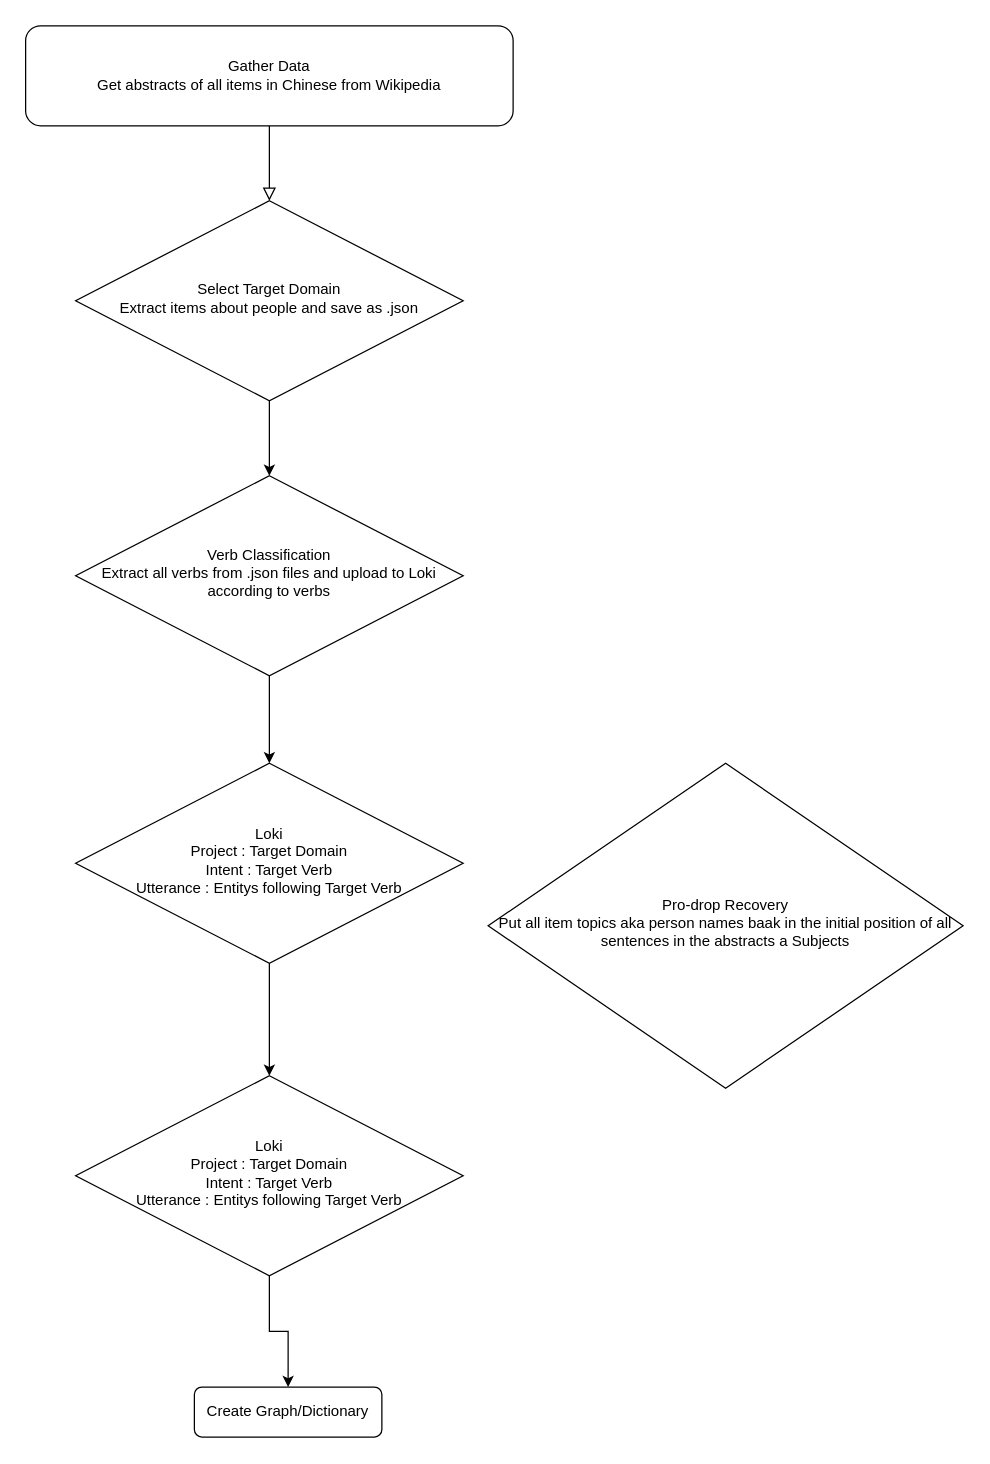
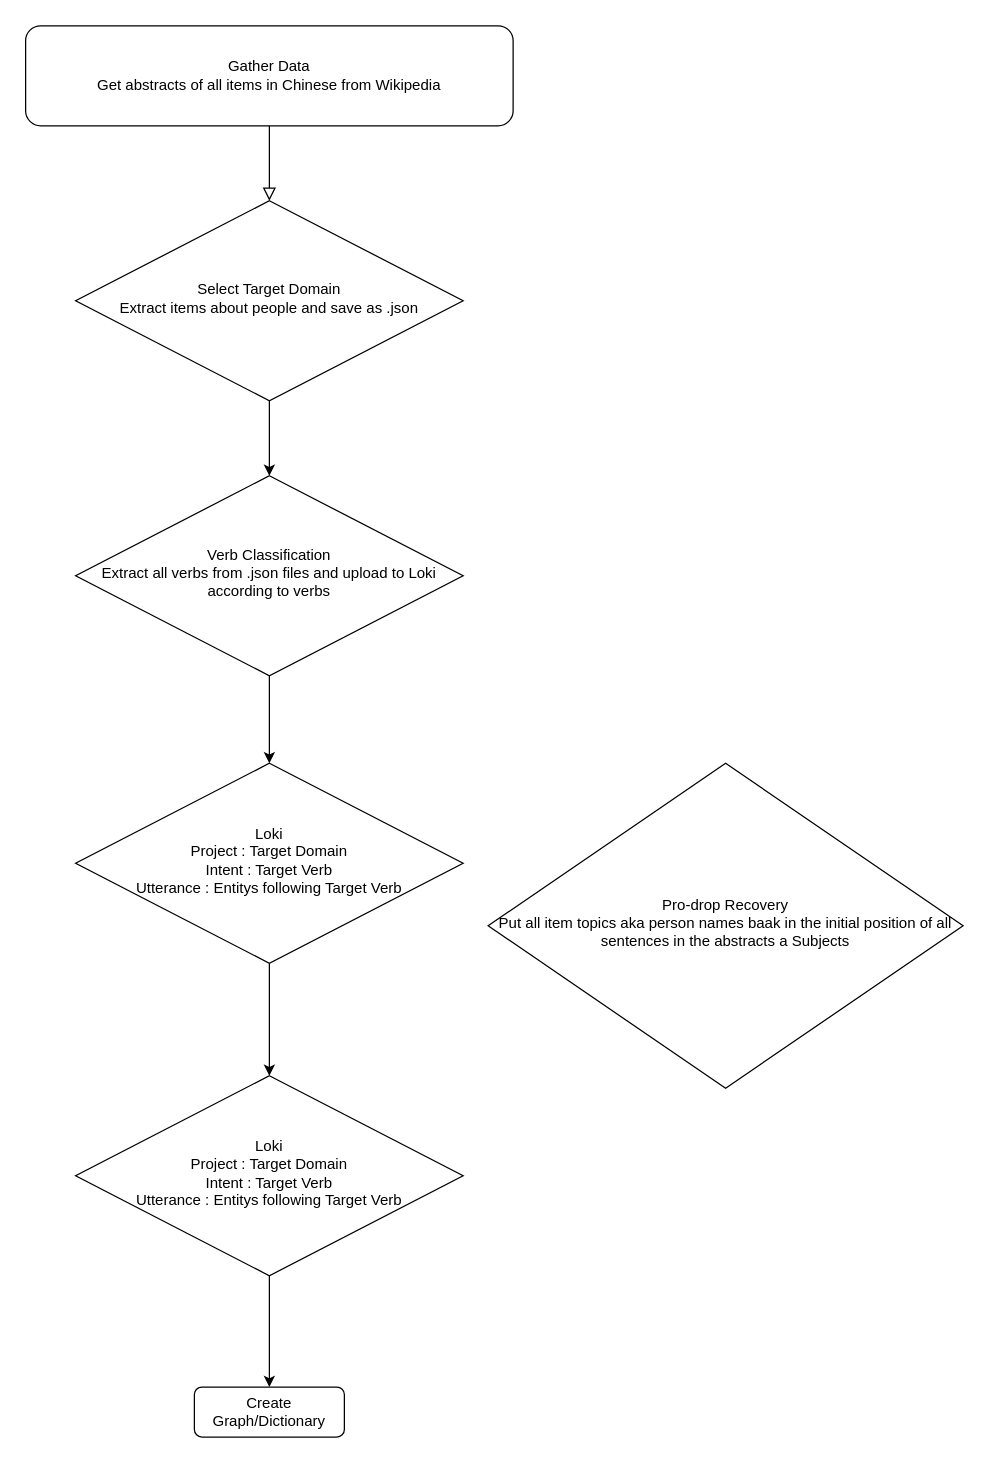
(288, 1412) -> (269, 1412)
